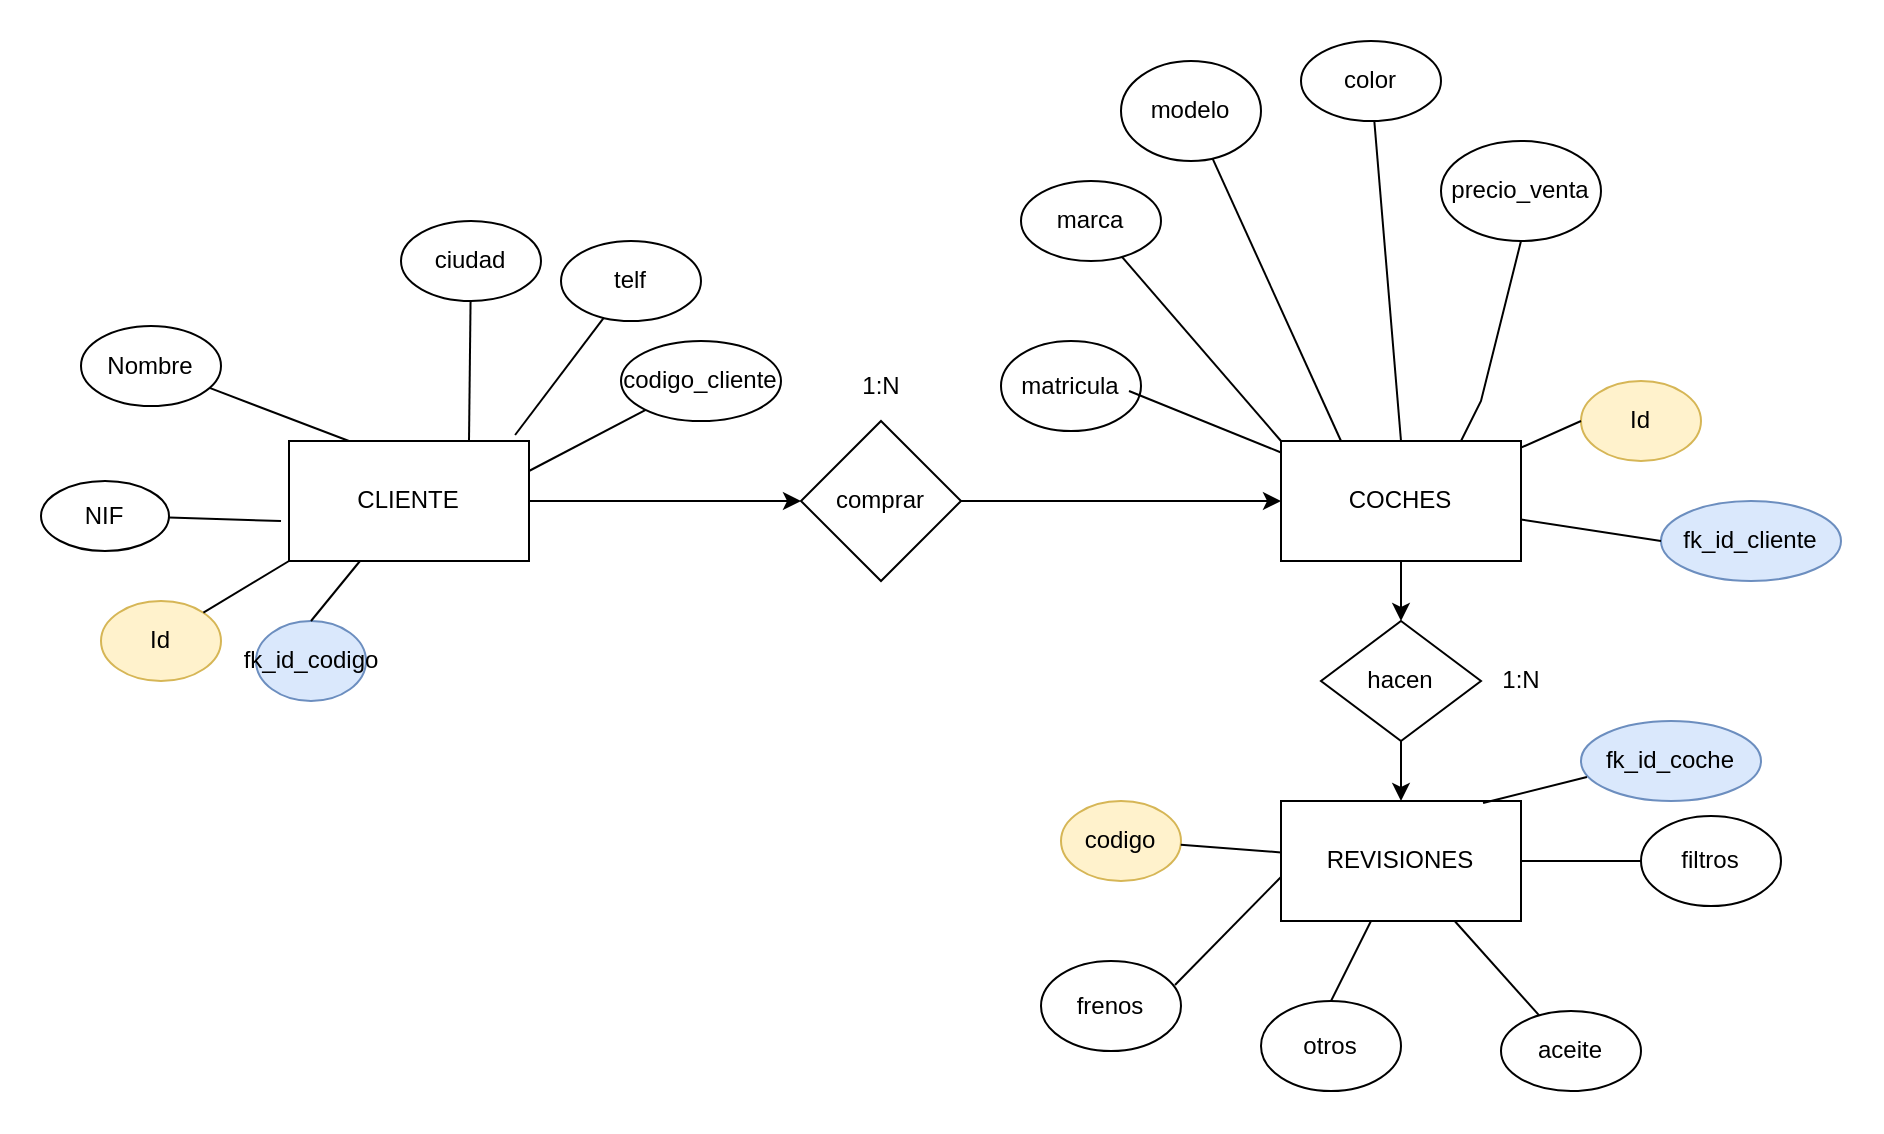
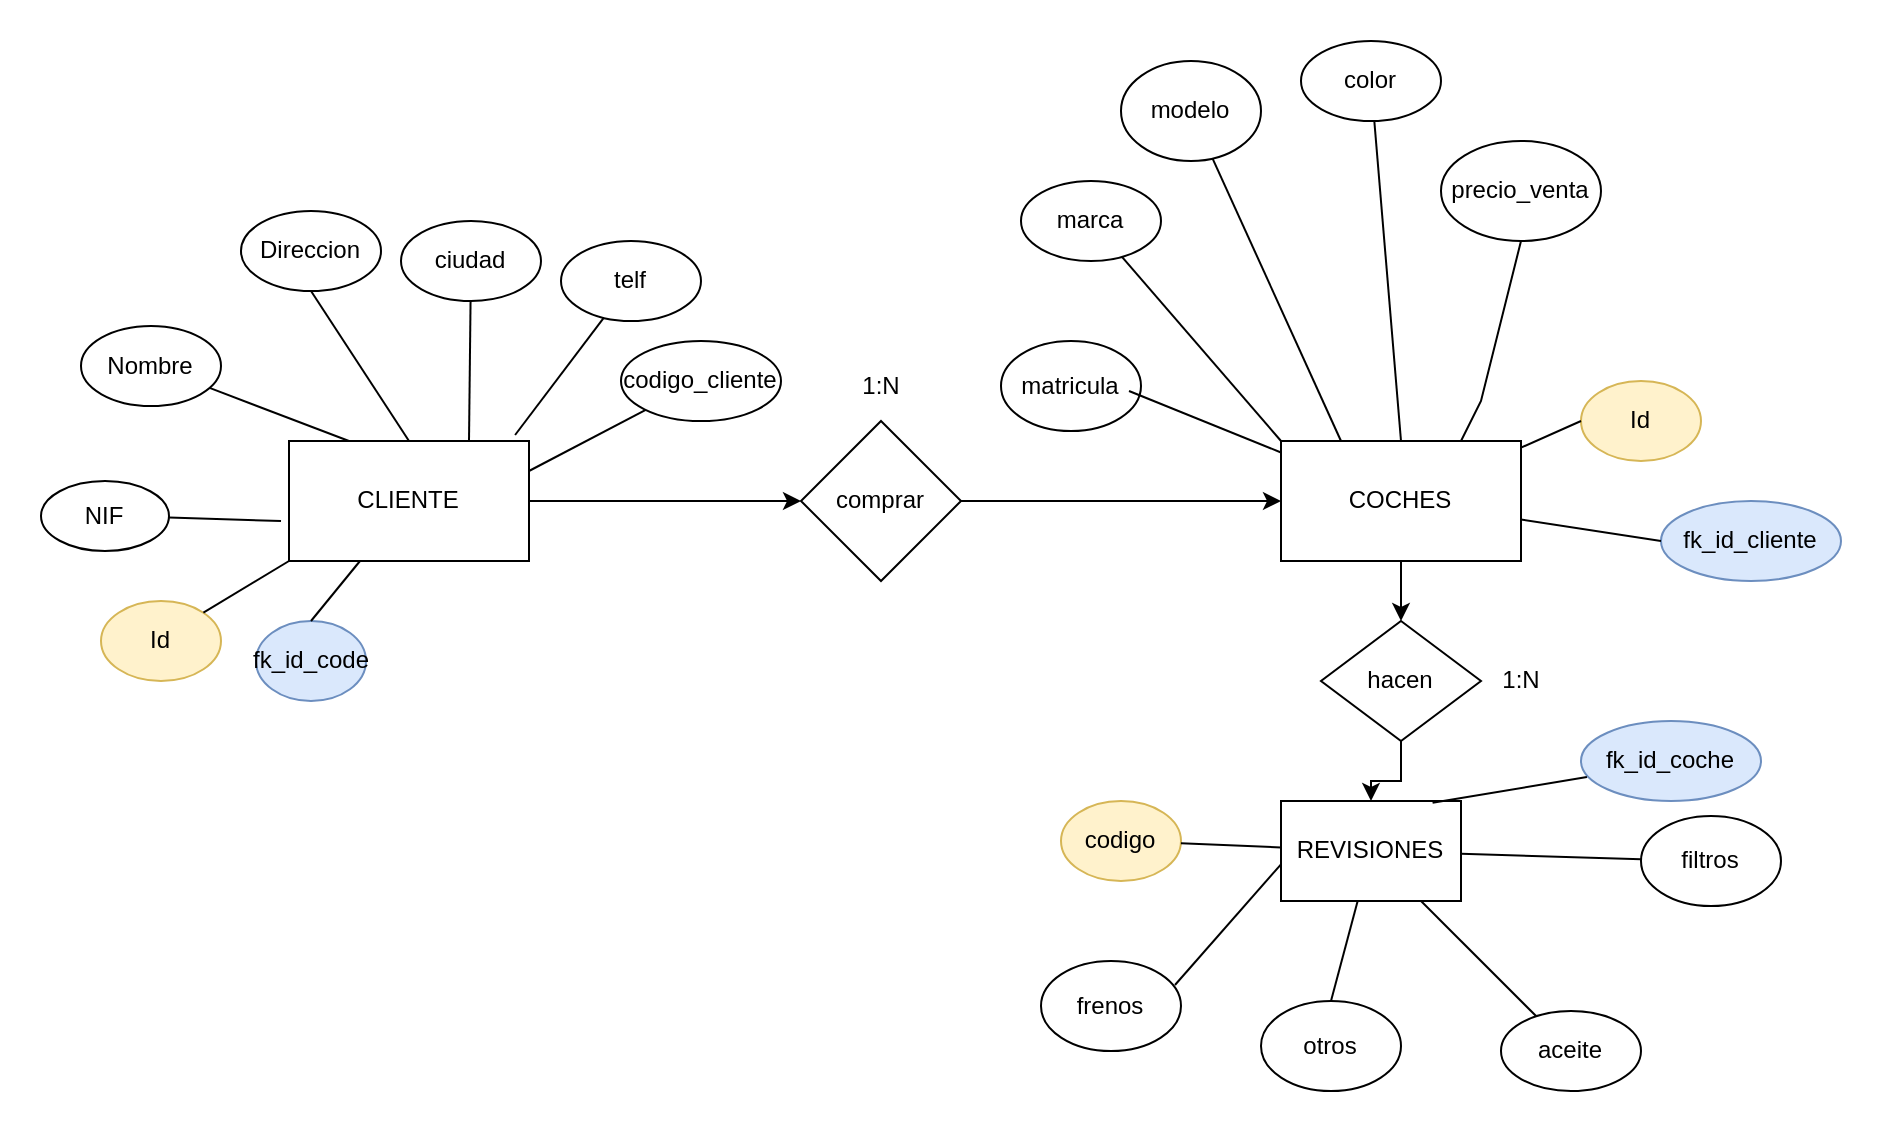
none -> (311, 251)
none -> (360, 366)
(312, 661) -> (312, 661)
(1401, 861) -> (1371, 851)
